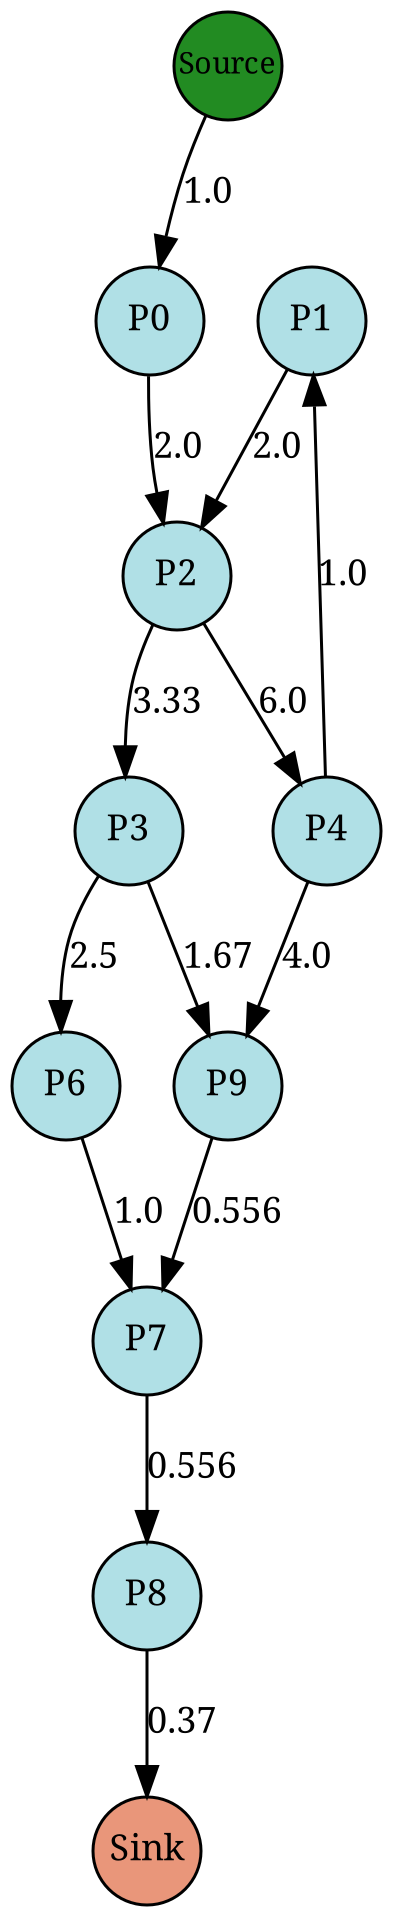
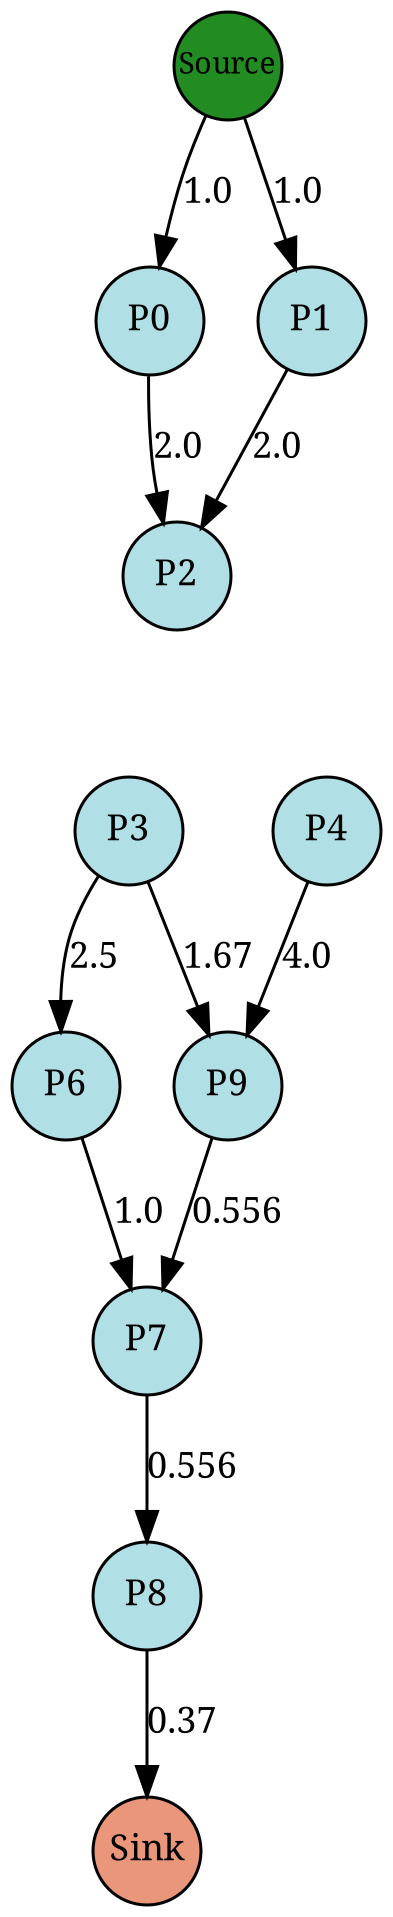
(320, 592) -> (265, 179)
(132, 684) -> none
(244, 690) -> none
